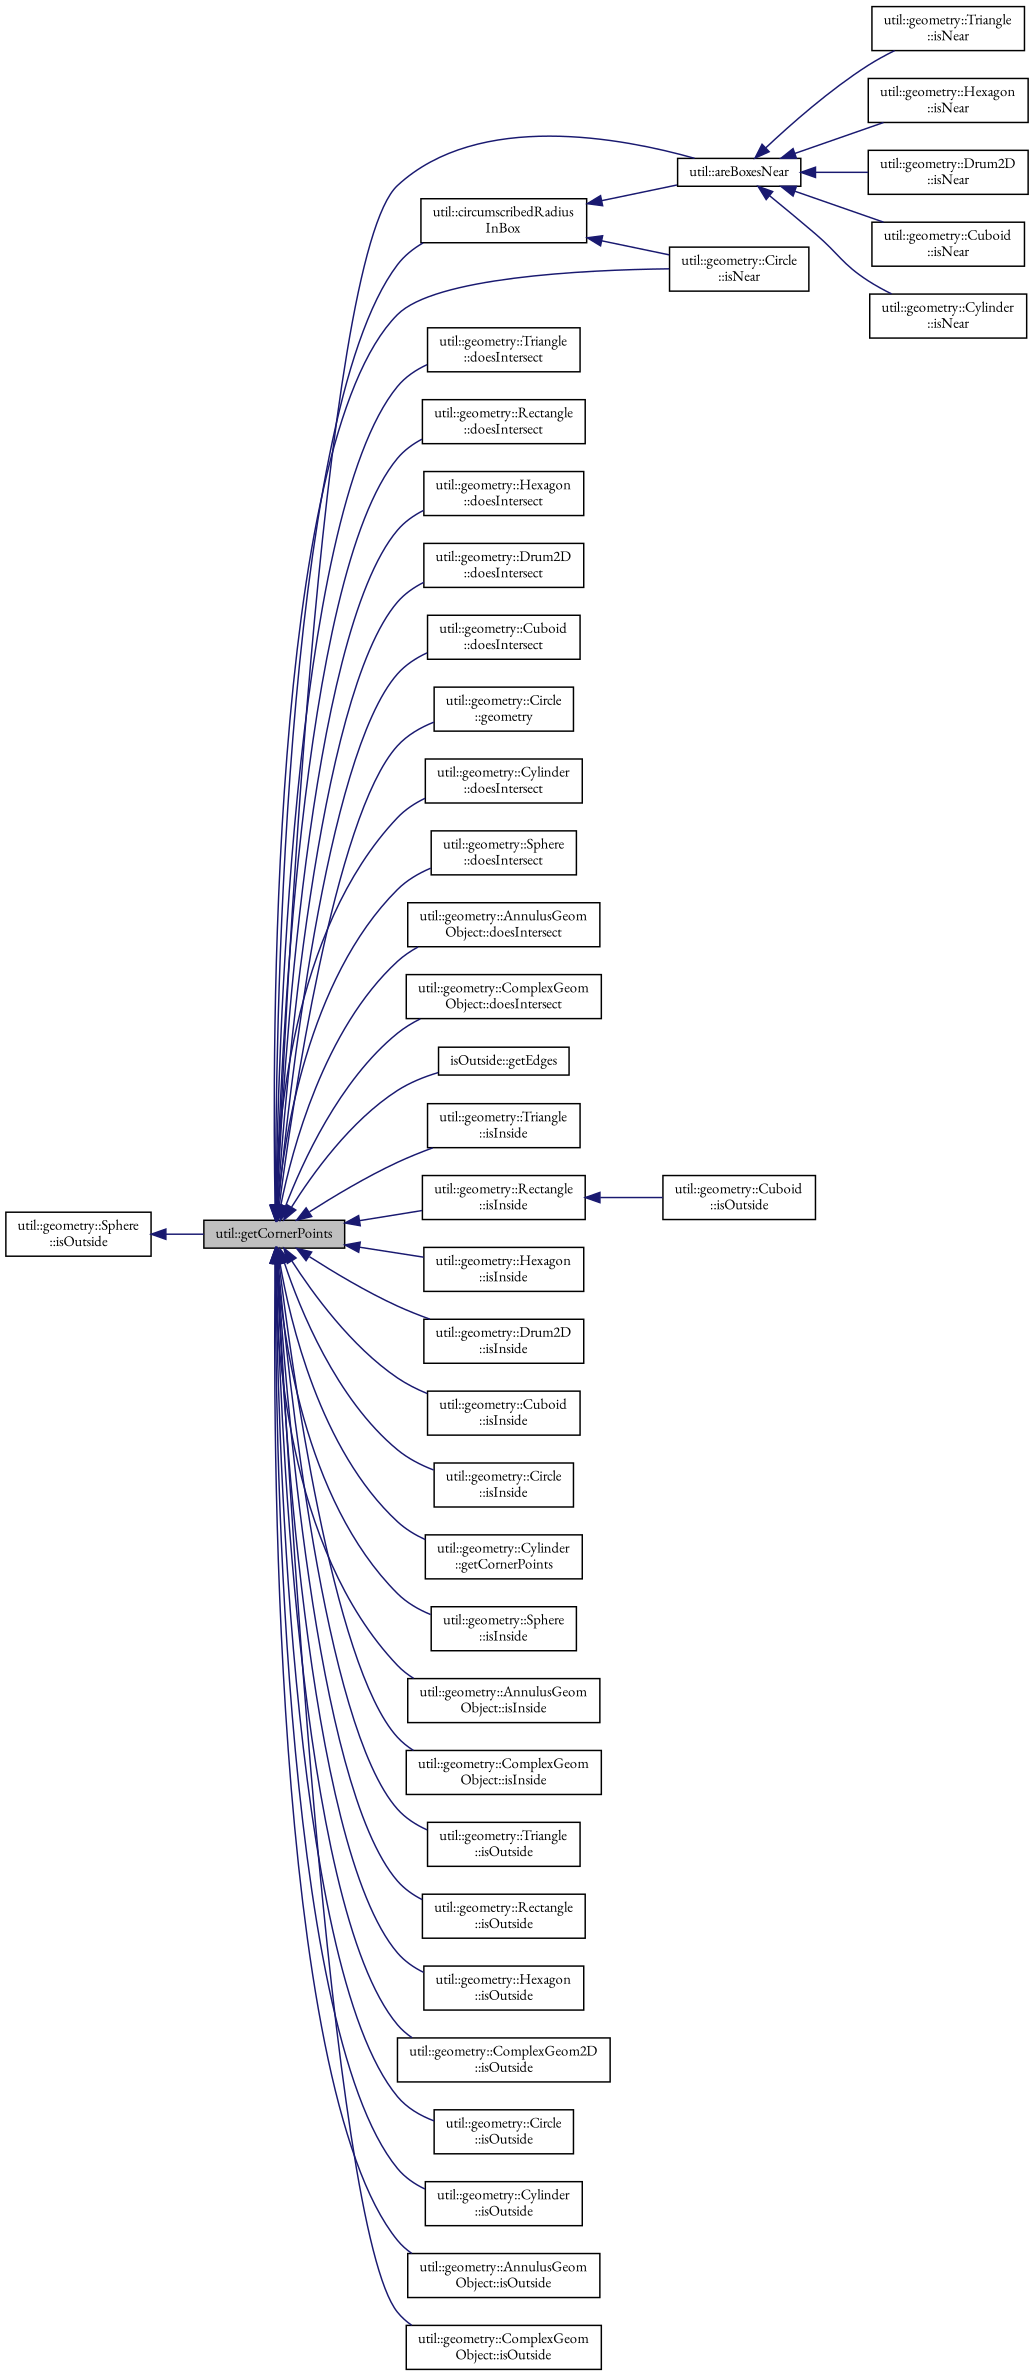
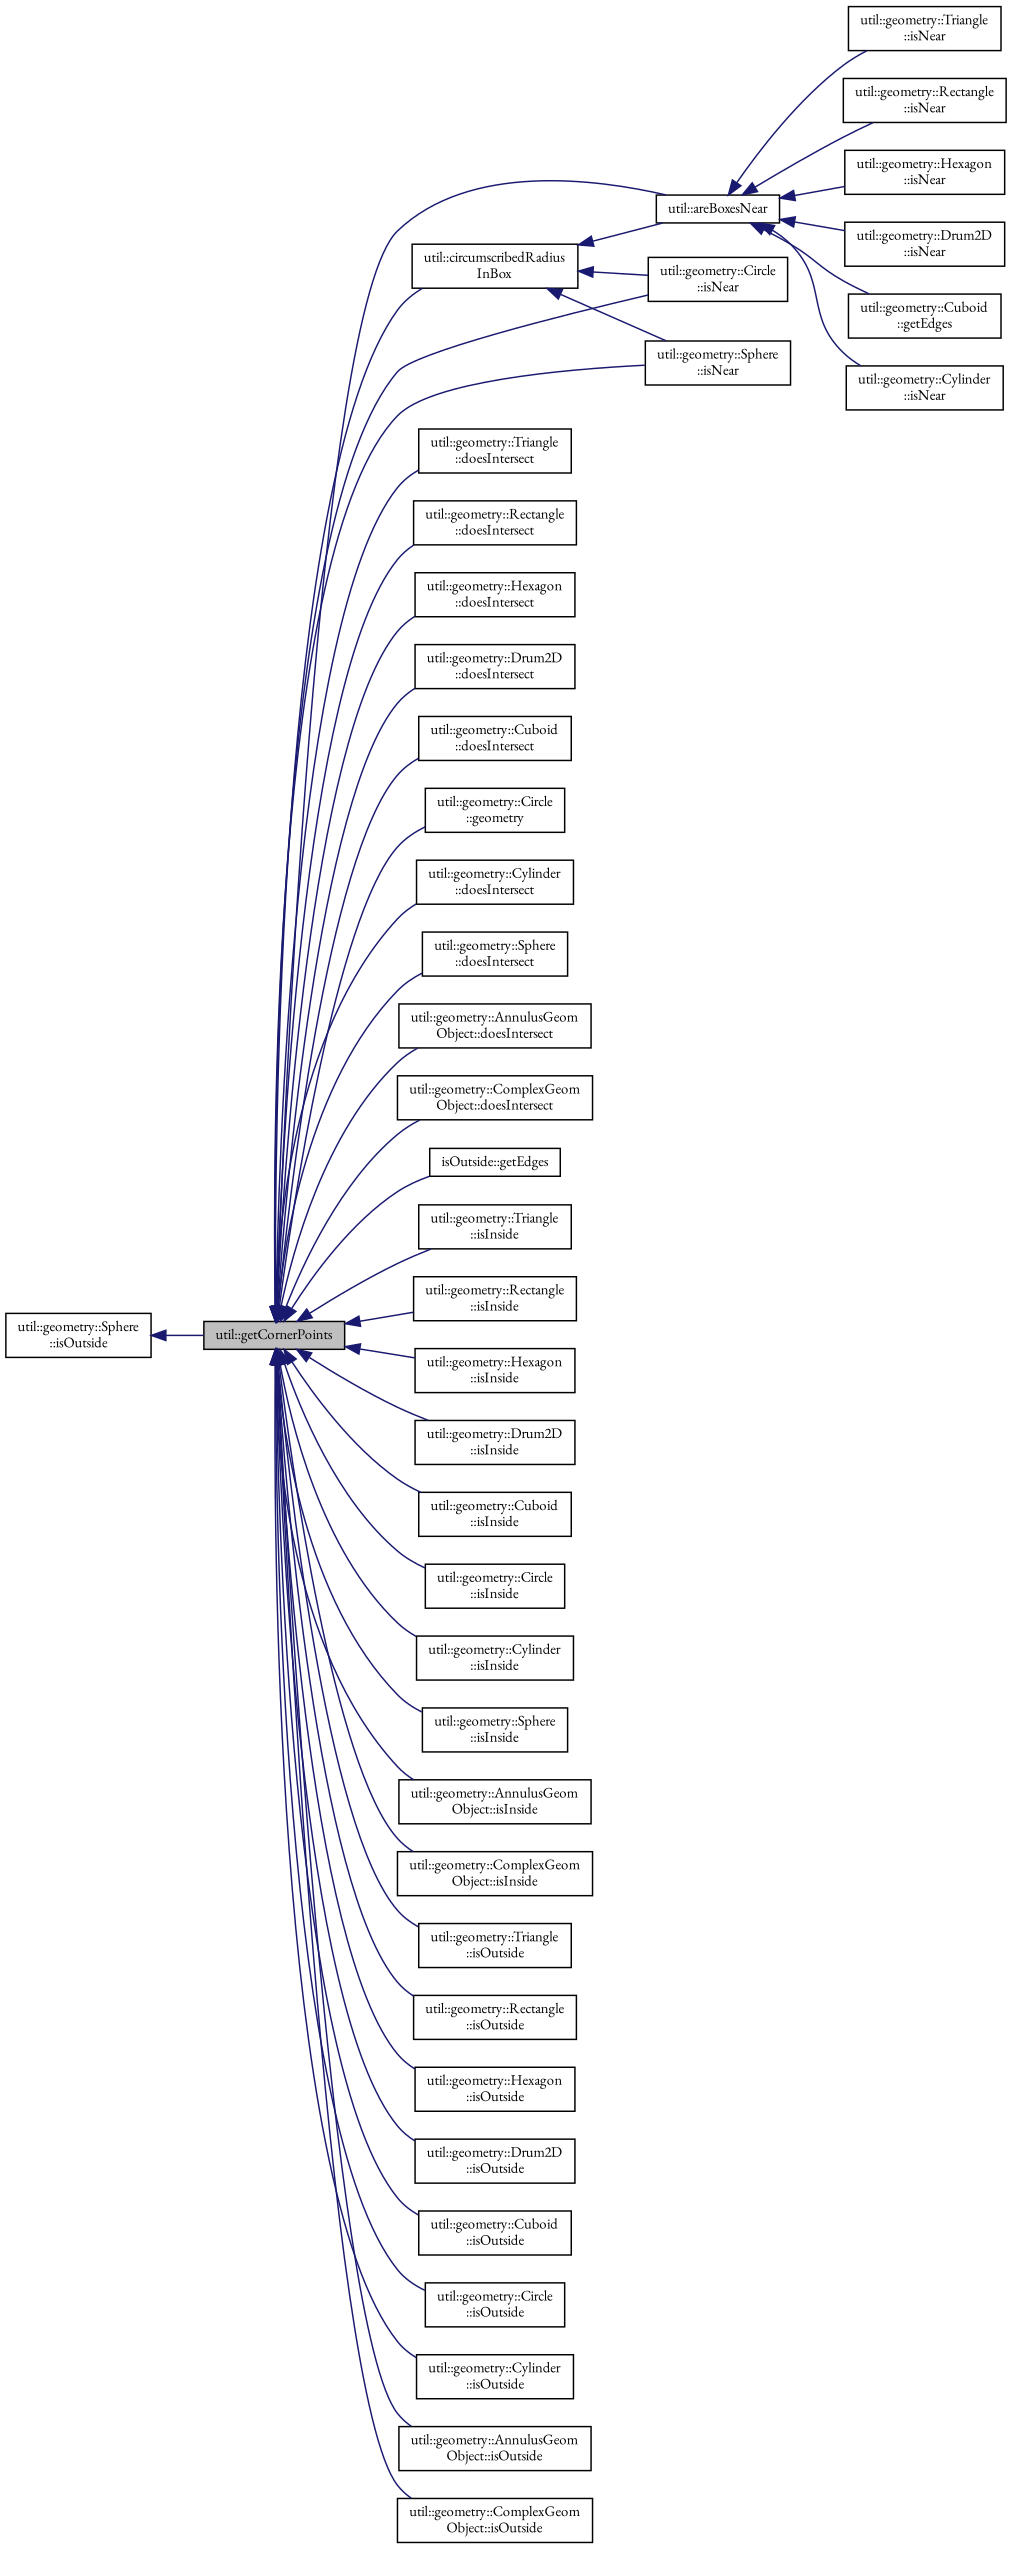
none -> (925, 100)
(948, 244) -> (925, 316)
none -> (718, 363)
(631, 1198) -> (300, 1802)
(504, 1557) -> (495, 1658)
(504, 2060) -> (495, 2161)
